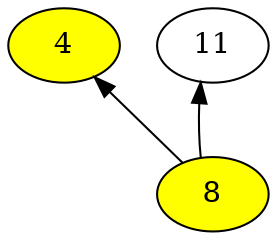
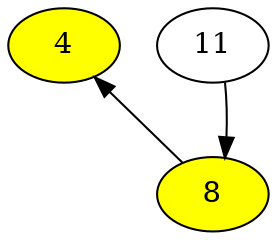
(199, 131) -> (227, 110)
